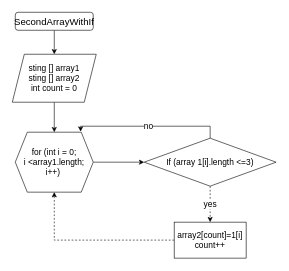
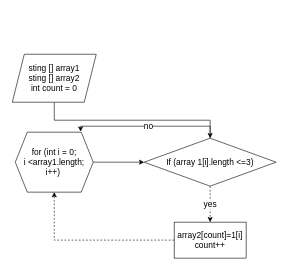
(54, 21) -> none
(54, 48) -> none
(54, 126) -> (133, 120)
